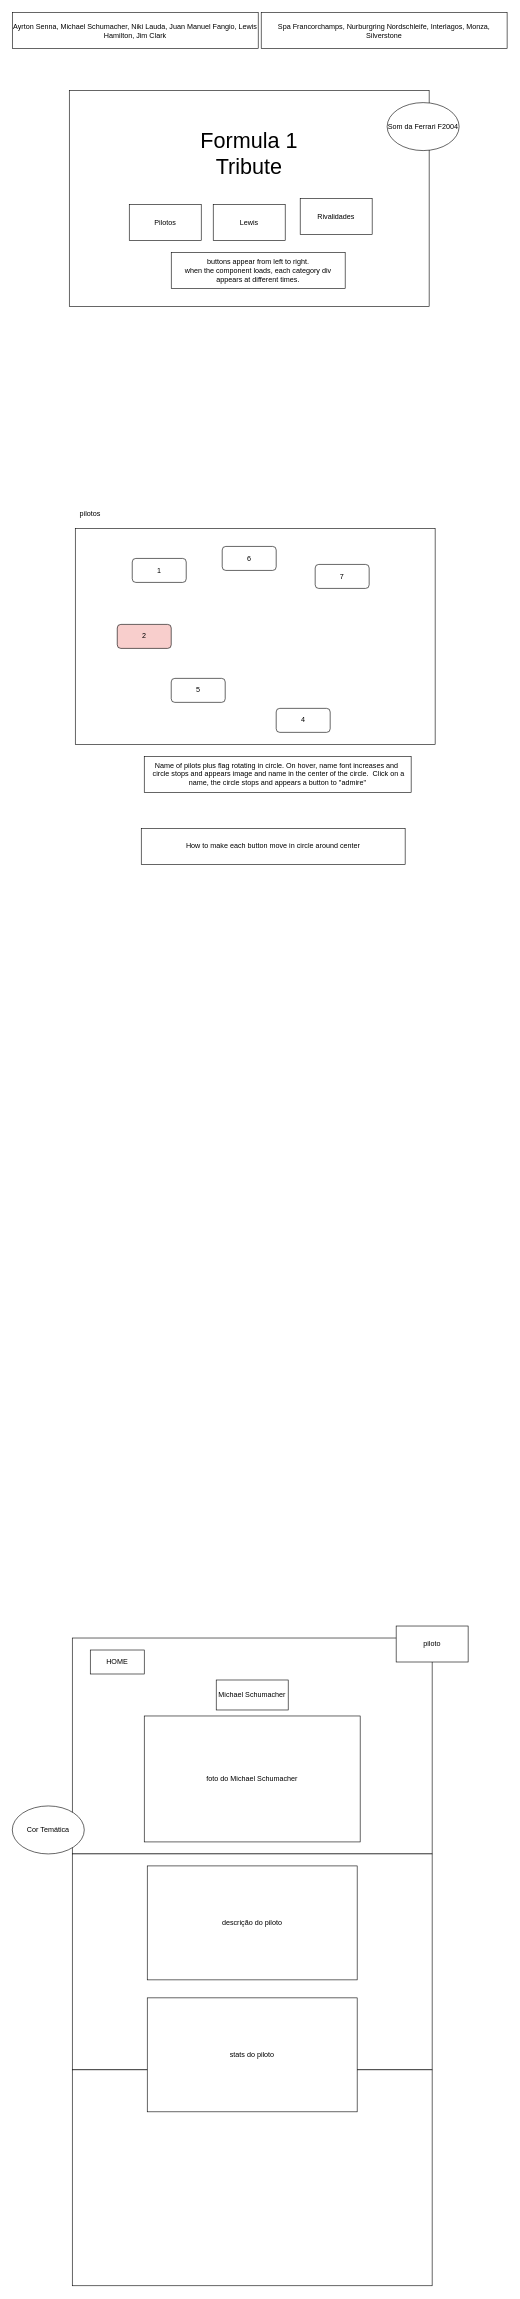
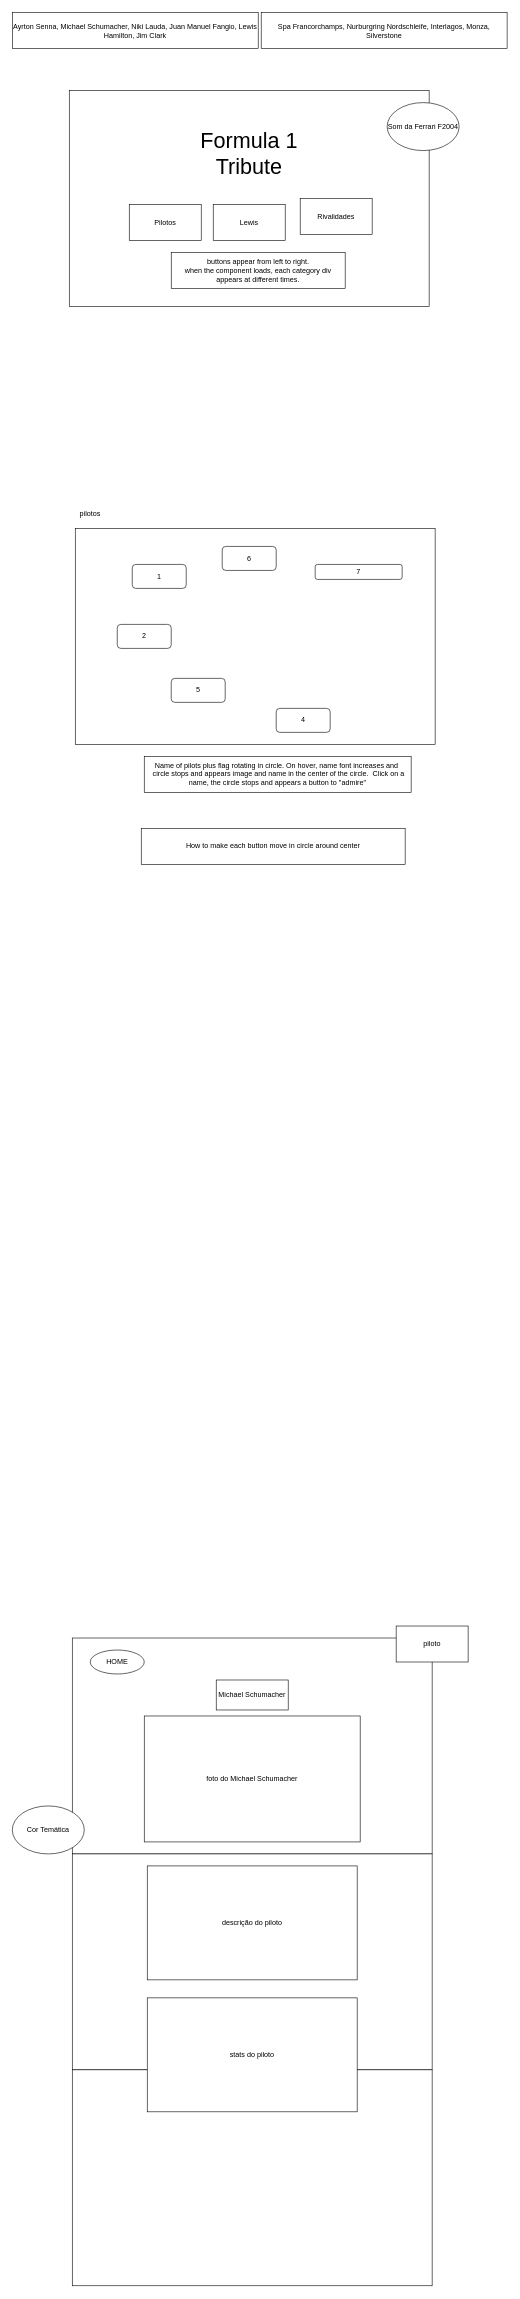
(159, 570) -> (159, 576)
(342, 576) -> (359, 572)
(144, 636) -> (144, 636)
(117, 1662) -> (117, 1662)
